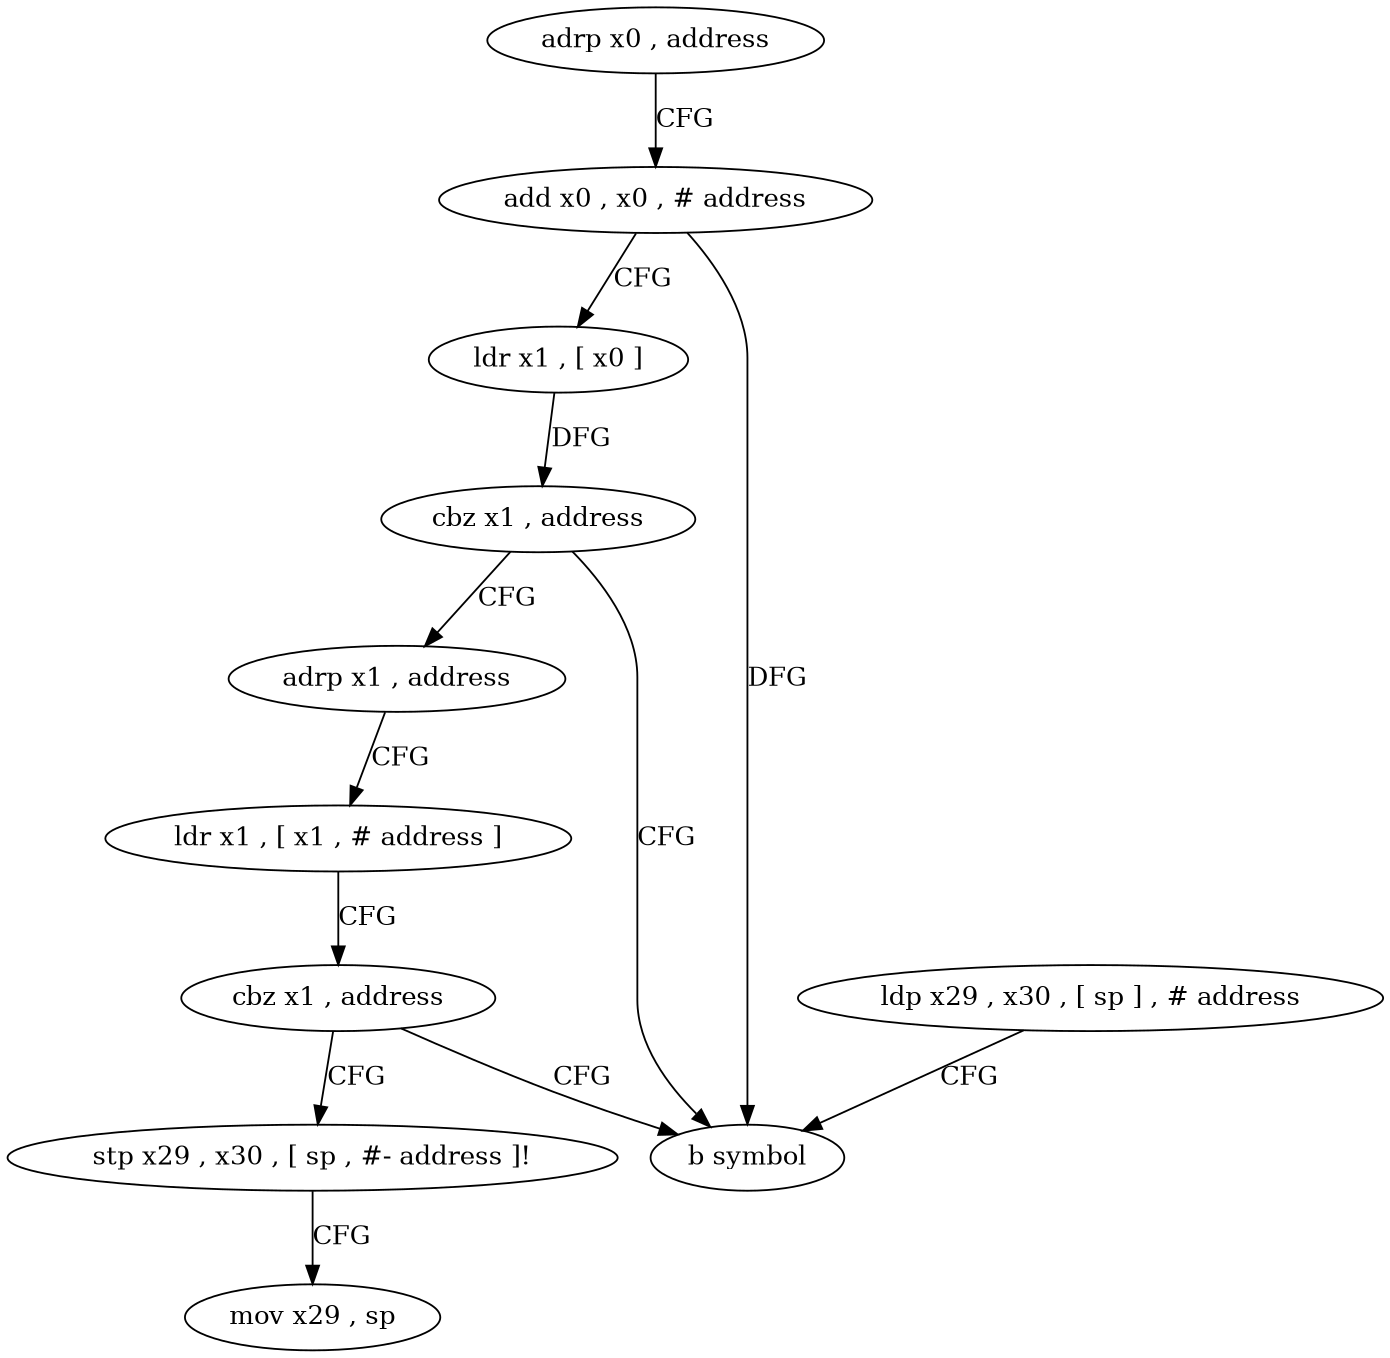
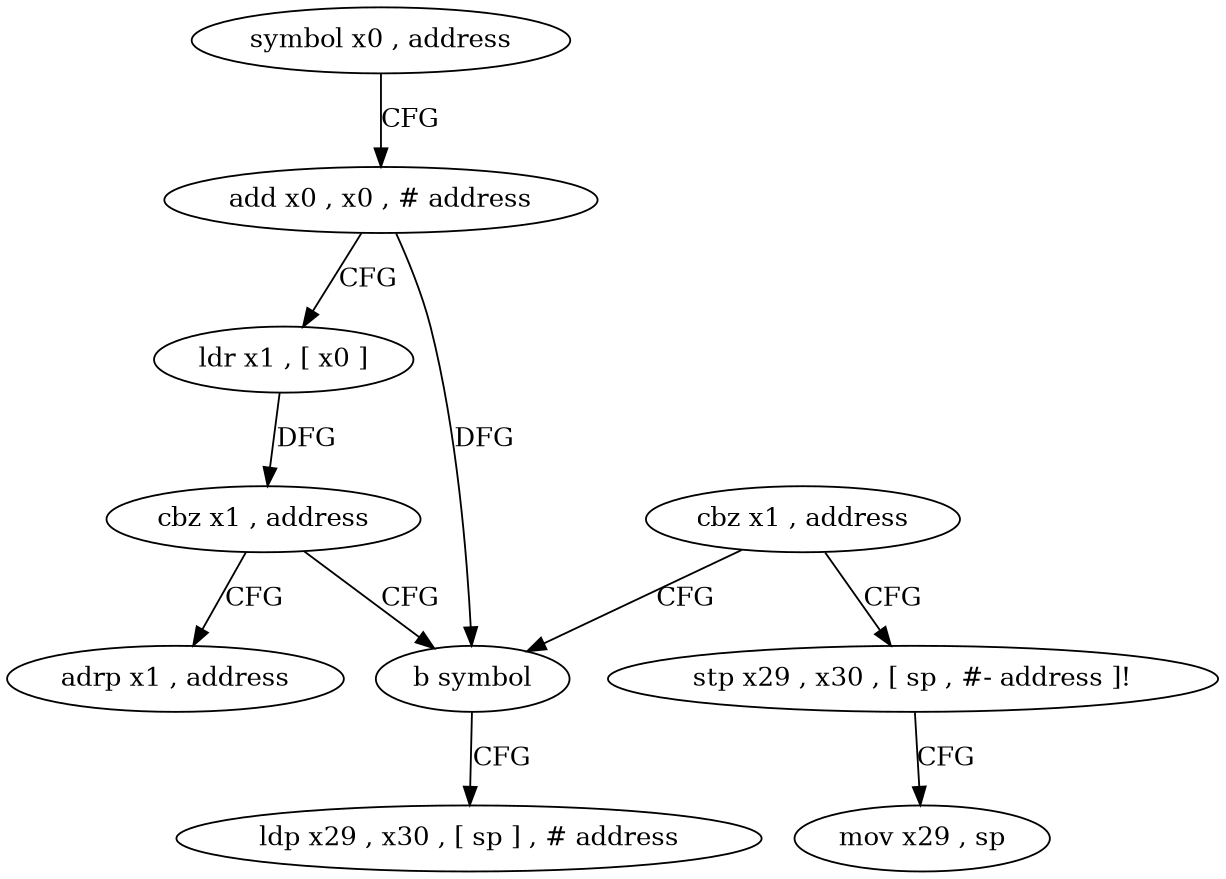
(656, 40) -> (381, 40)
(338, 838) -> none
(922, 1077) -> (471, 749)
